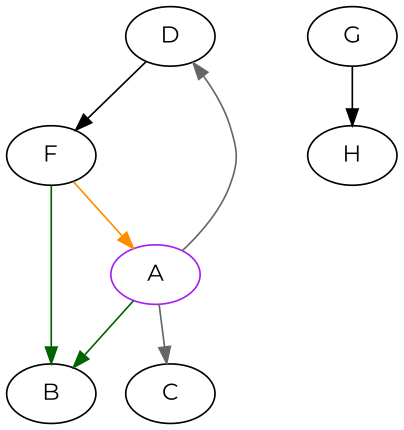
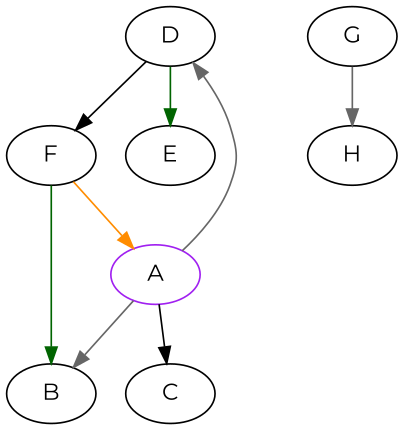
(352, 88) -> (352, 88)
none -> (170, 155)
(162, 326) -> (162, 326)
(109, 328) -> (109, 328)
